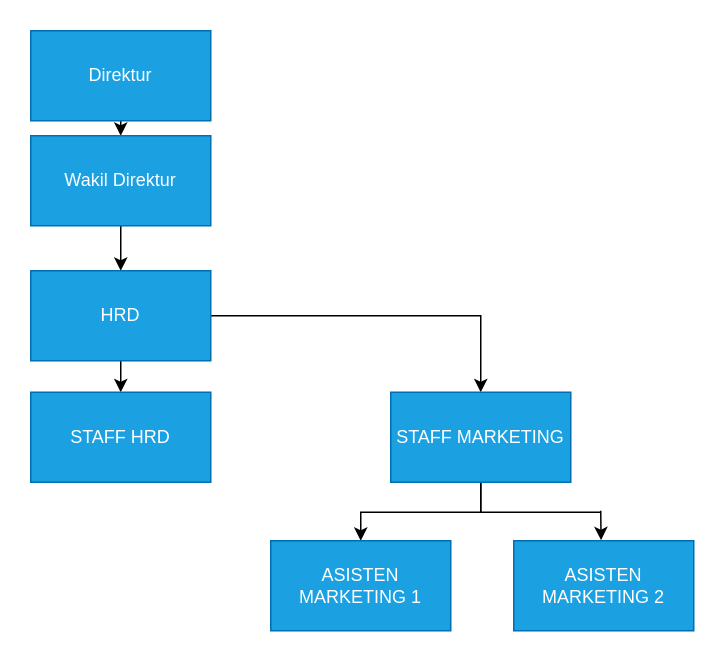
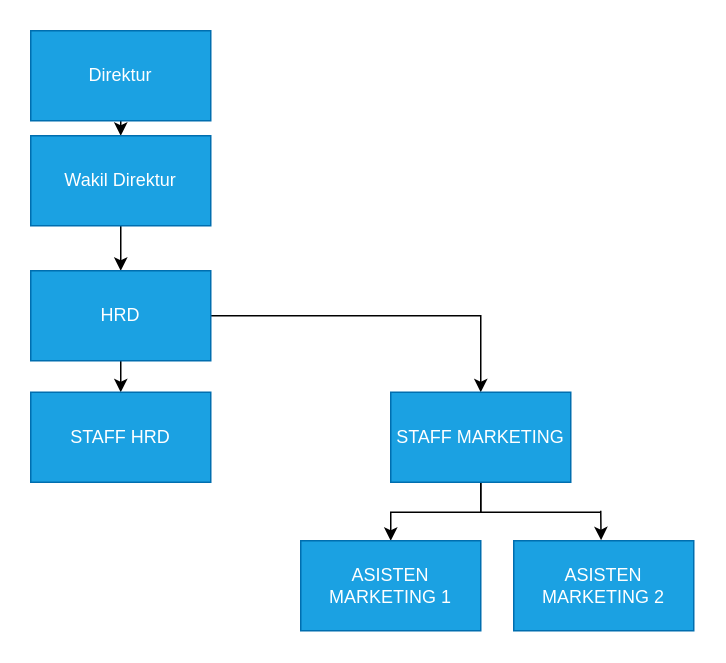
(361, 586) -> (391, 586)
